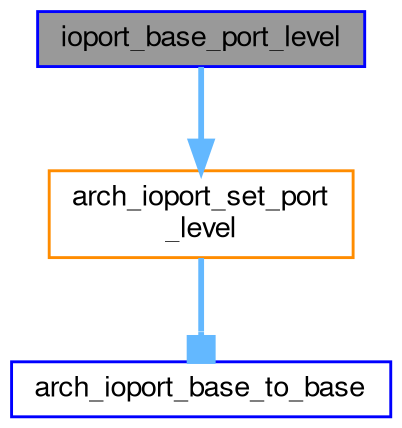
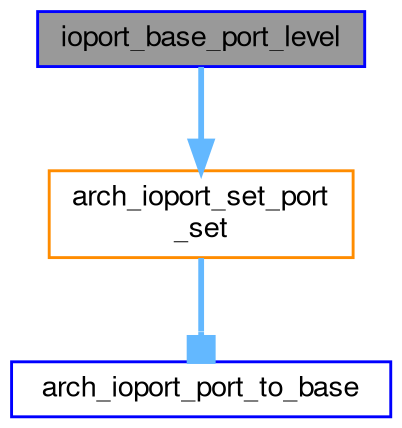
(201, 214) -> (201, 214)
(201, 389) -> (201, 389)
